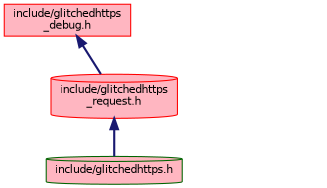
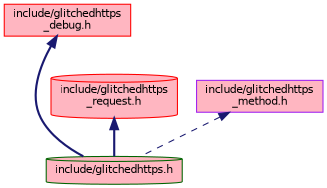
(92, 60) -> (38, 110)
none -> (260, 96)
